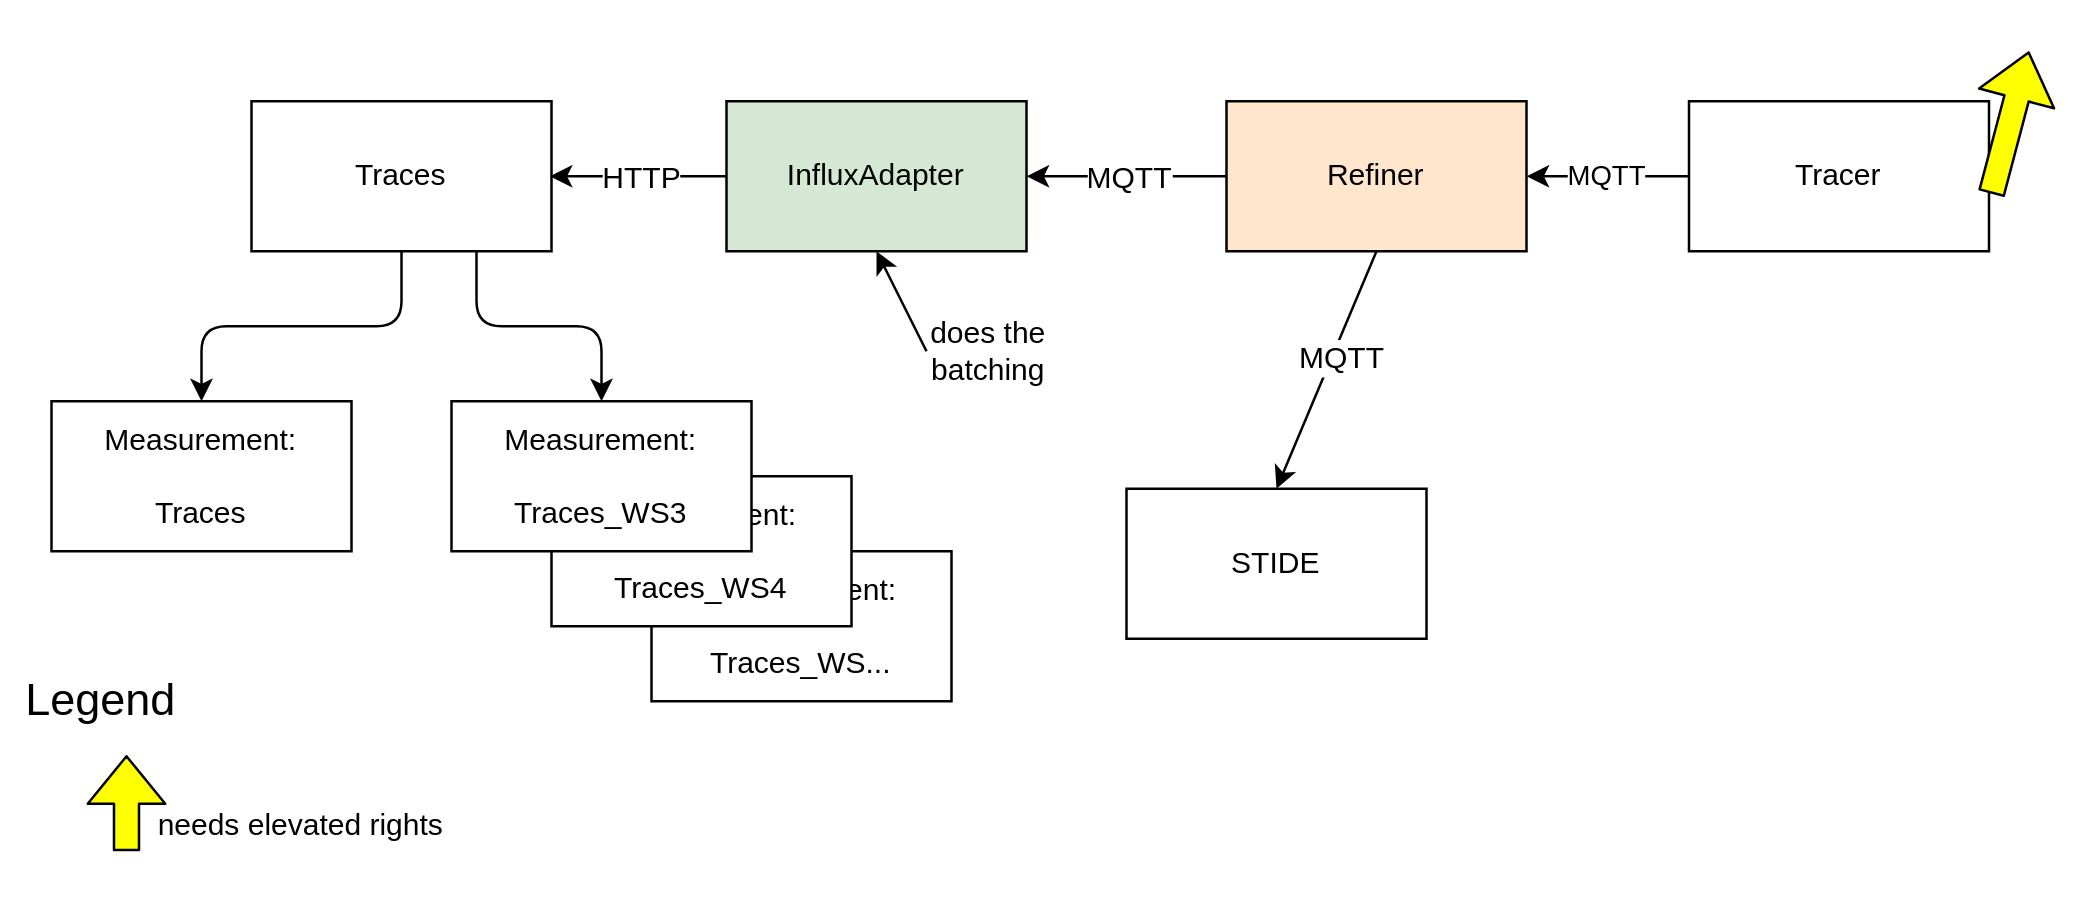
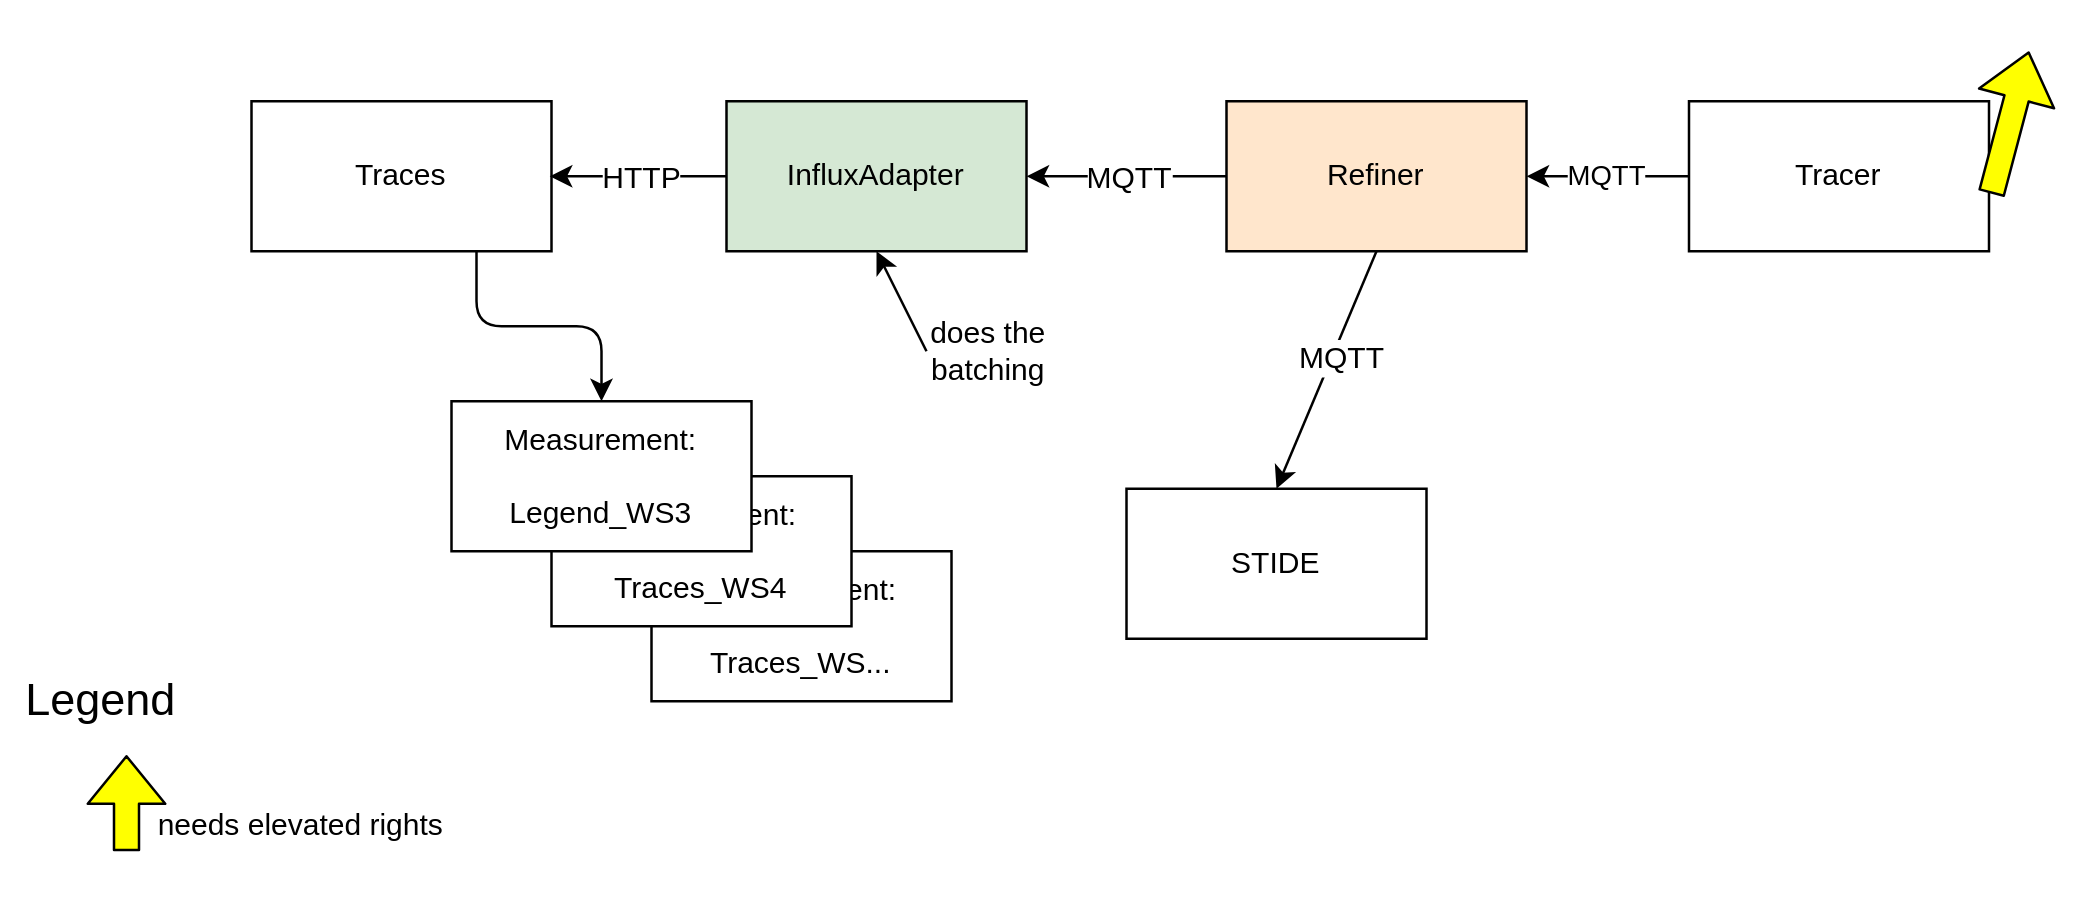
(309, 326) -> none
(201, 476) -> none
(601, 476) -> (601, 476)
